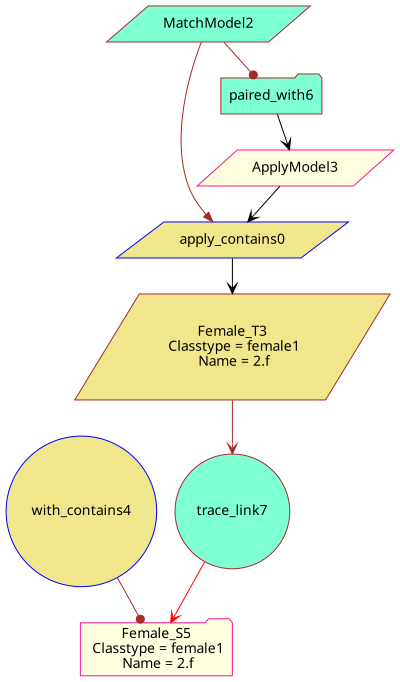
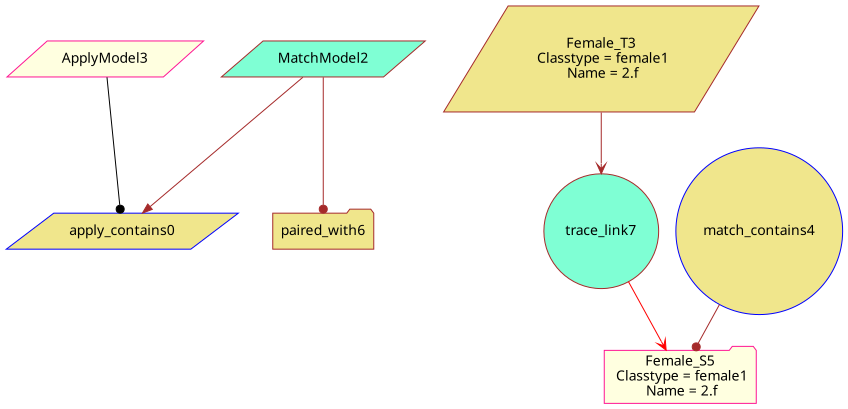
(271, 96) -> (323, 231)
(282, 127) -> none
(267, 200) -> (113, 141)
(232, 271) -> none
(81, 511) -> (759, 231)
